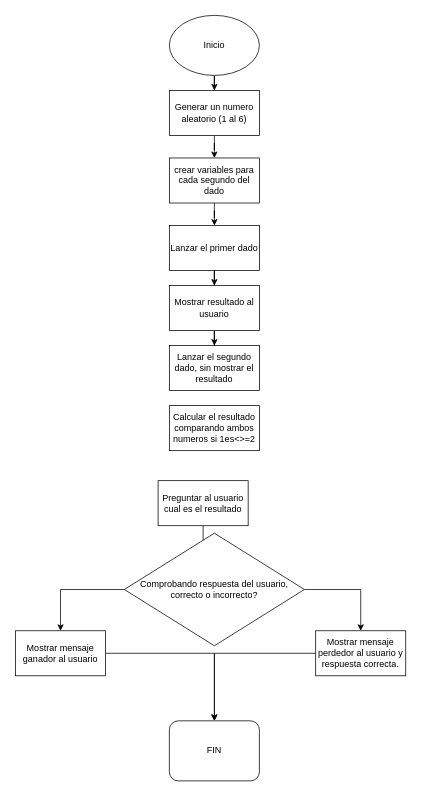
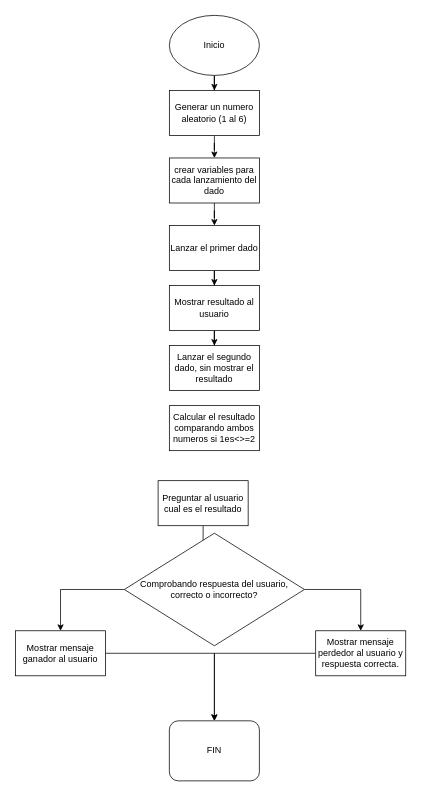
(214, 180) -> (214, 180)
